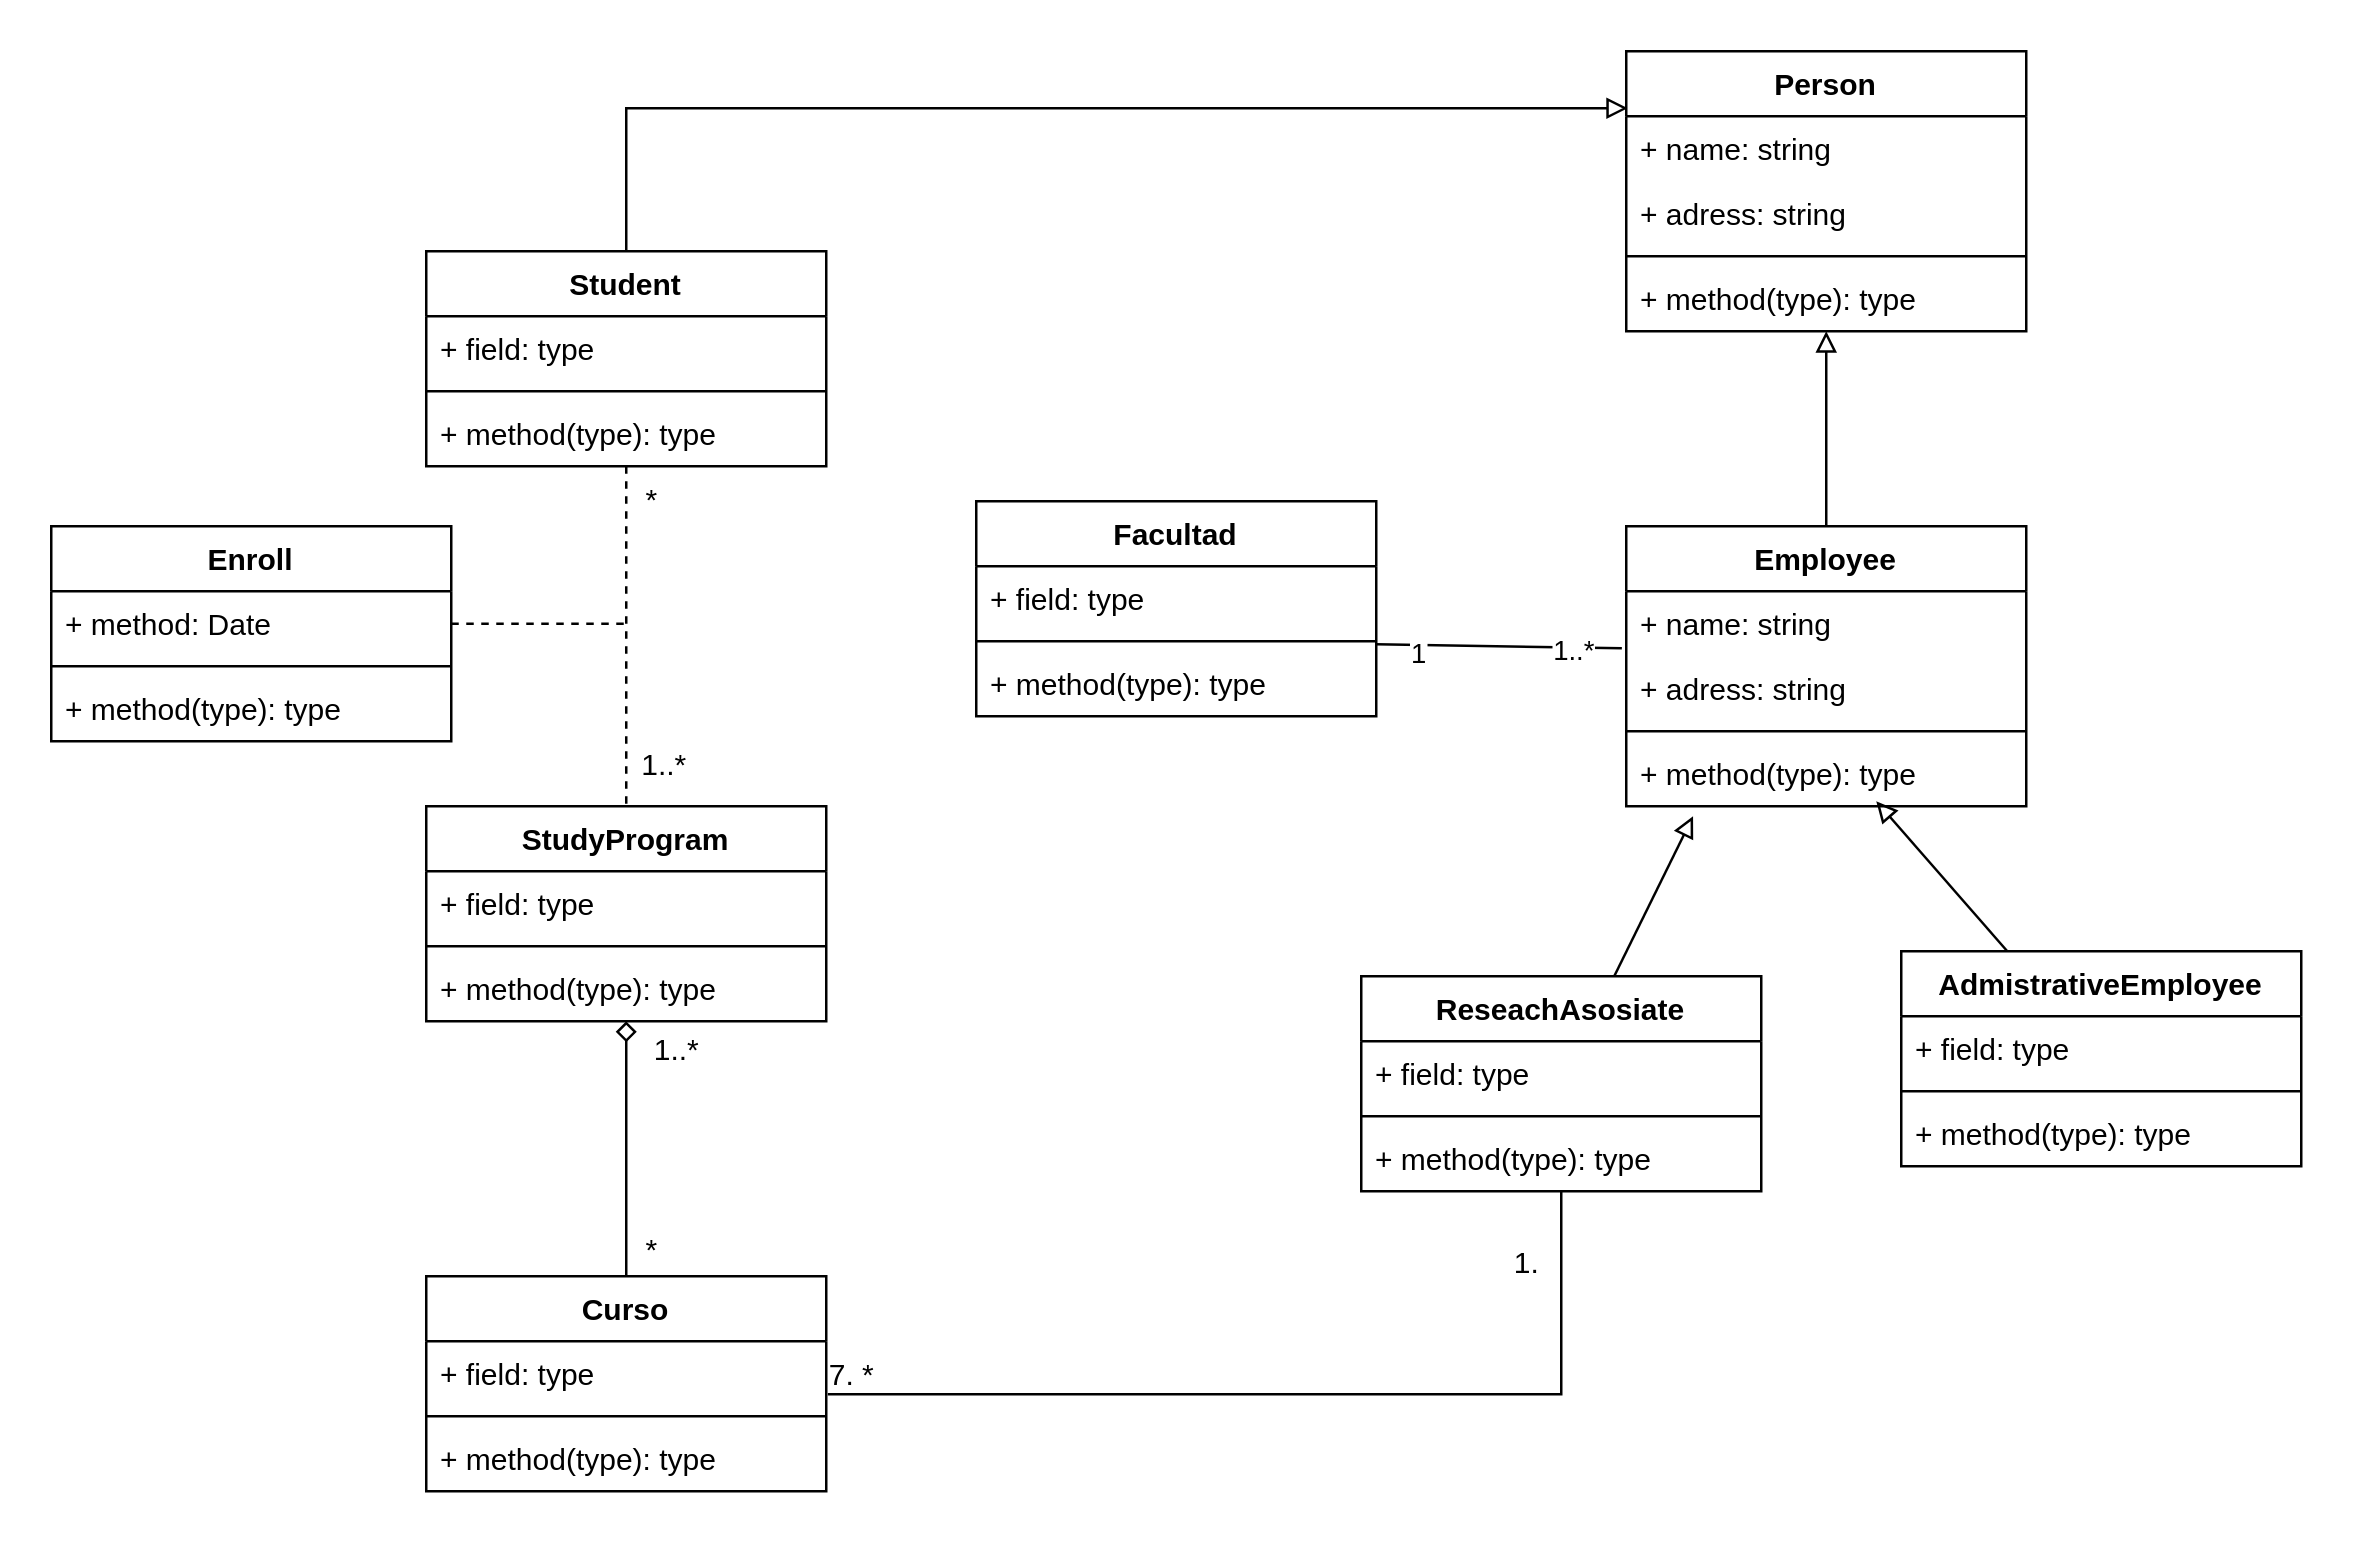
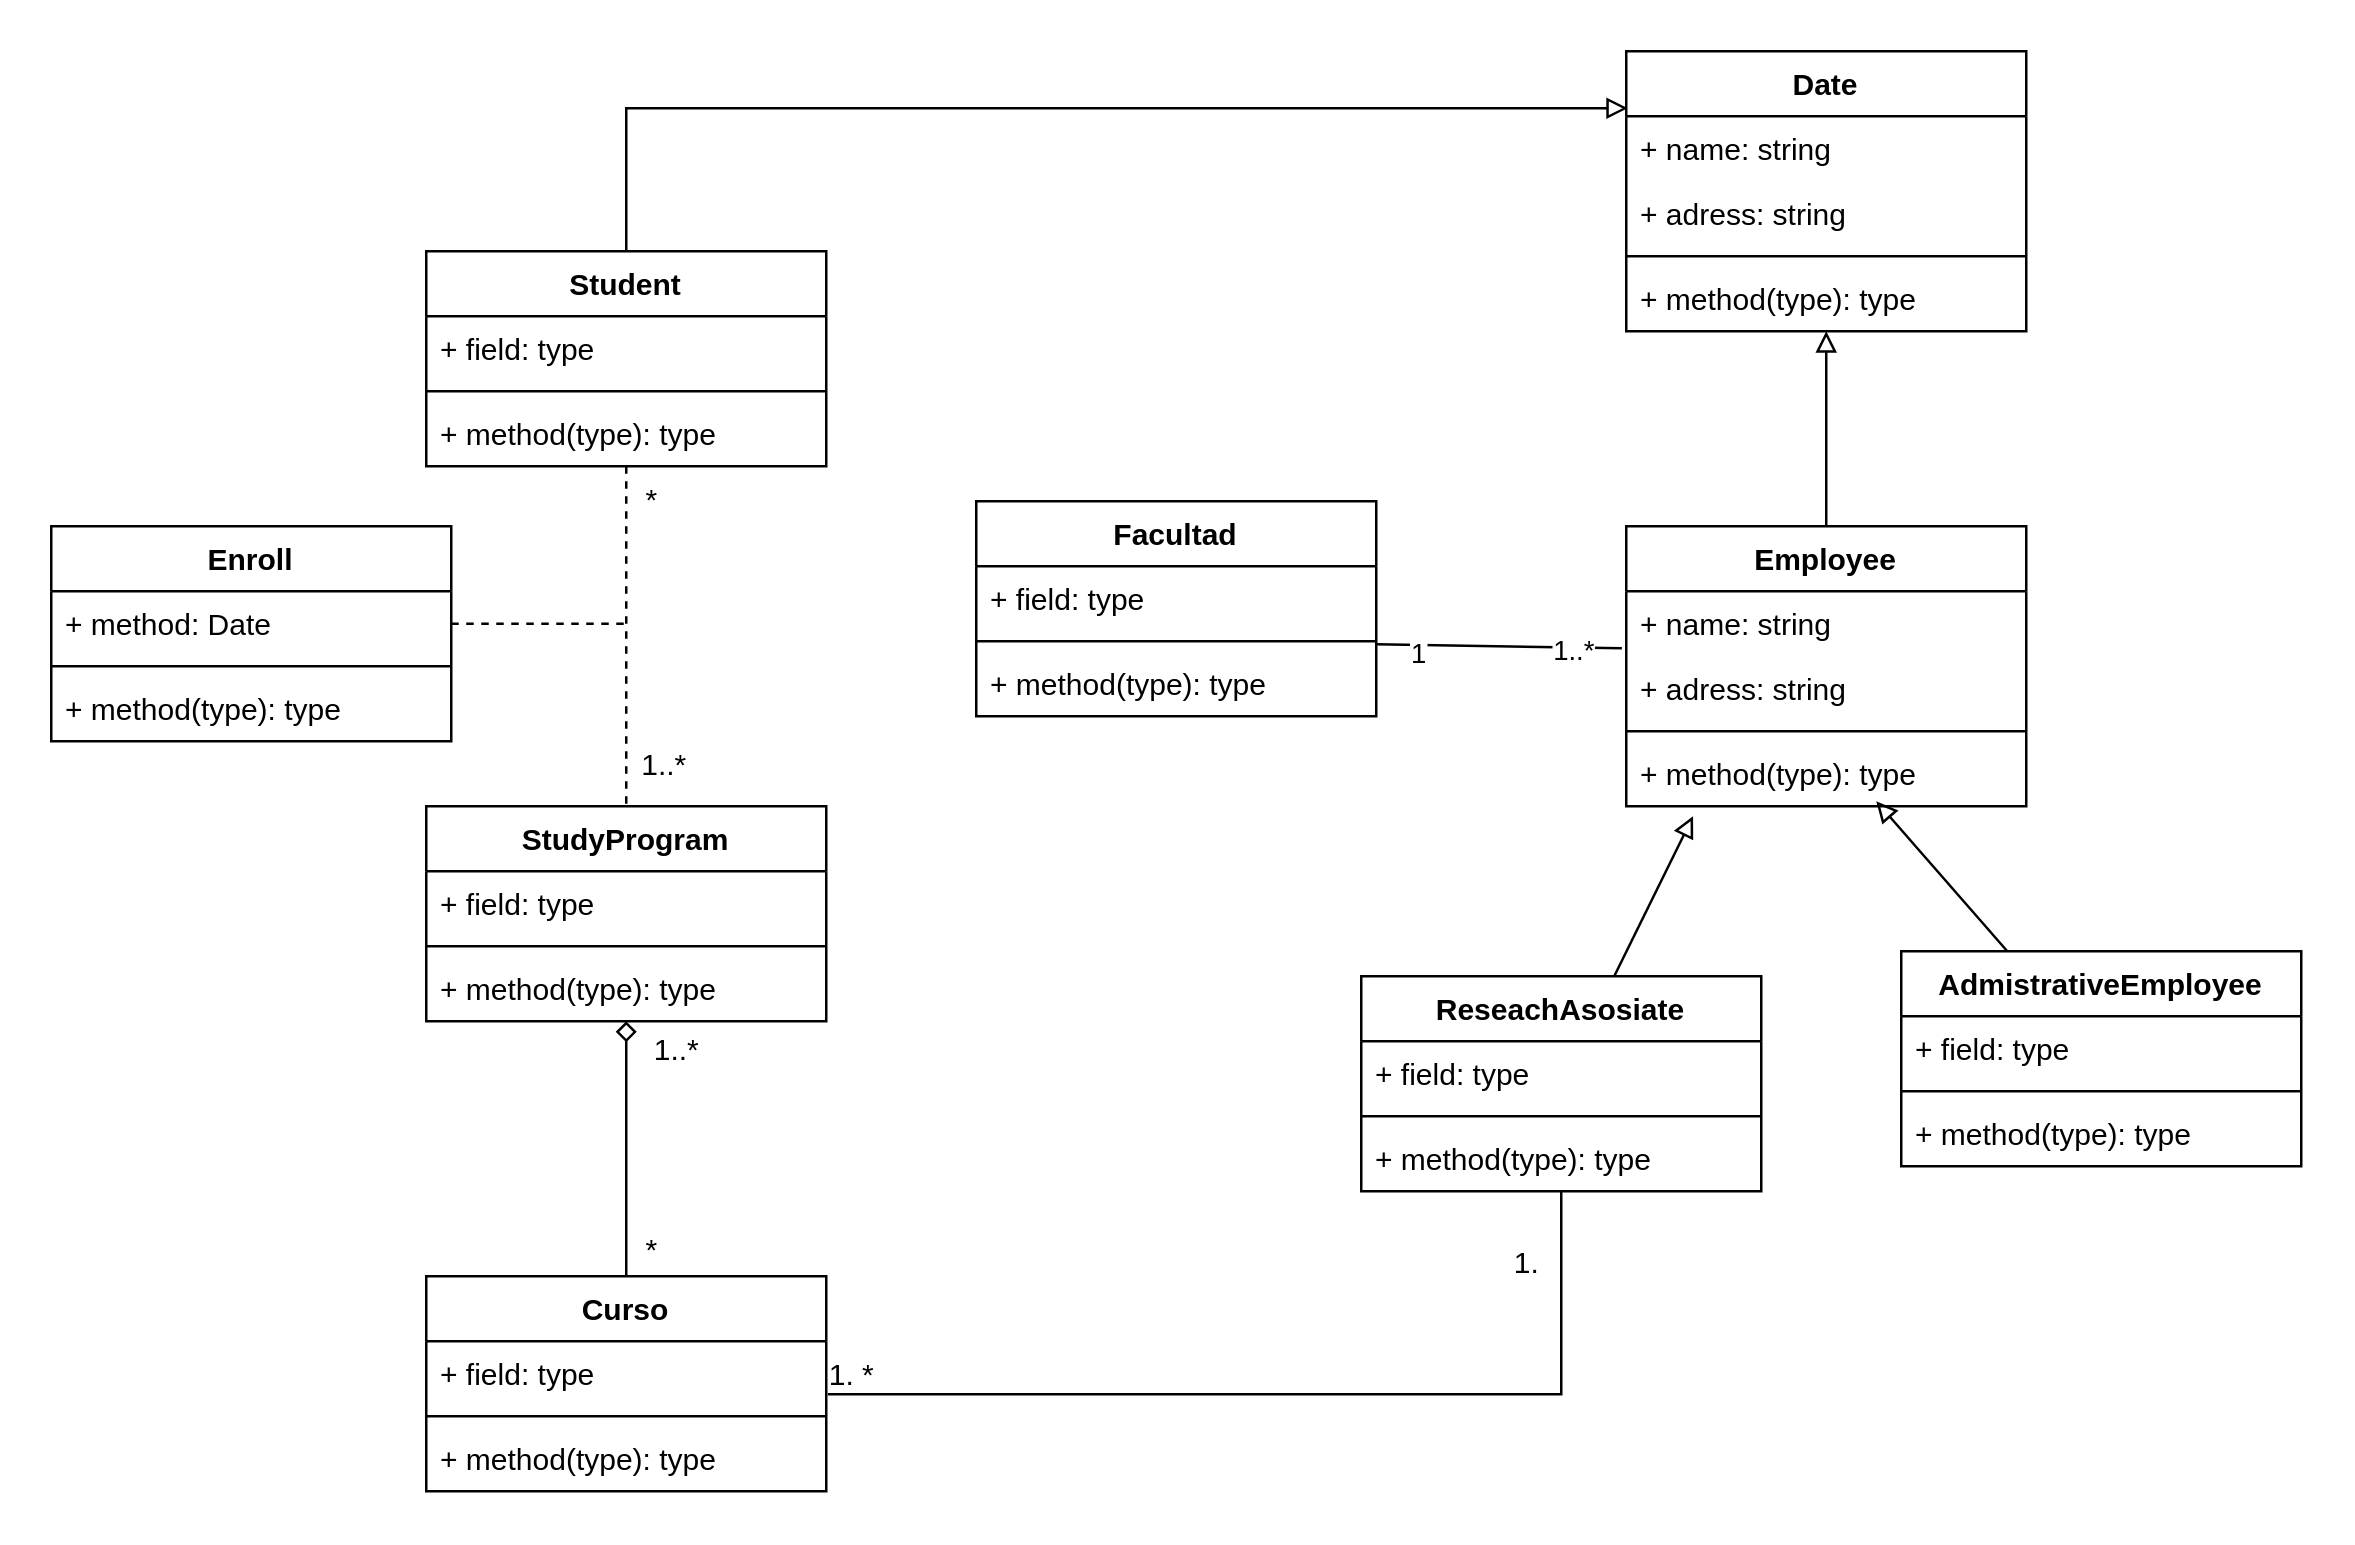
(1825, 85) -> (1825, 85)
(853, 1376) -> (853, 1376)
